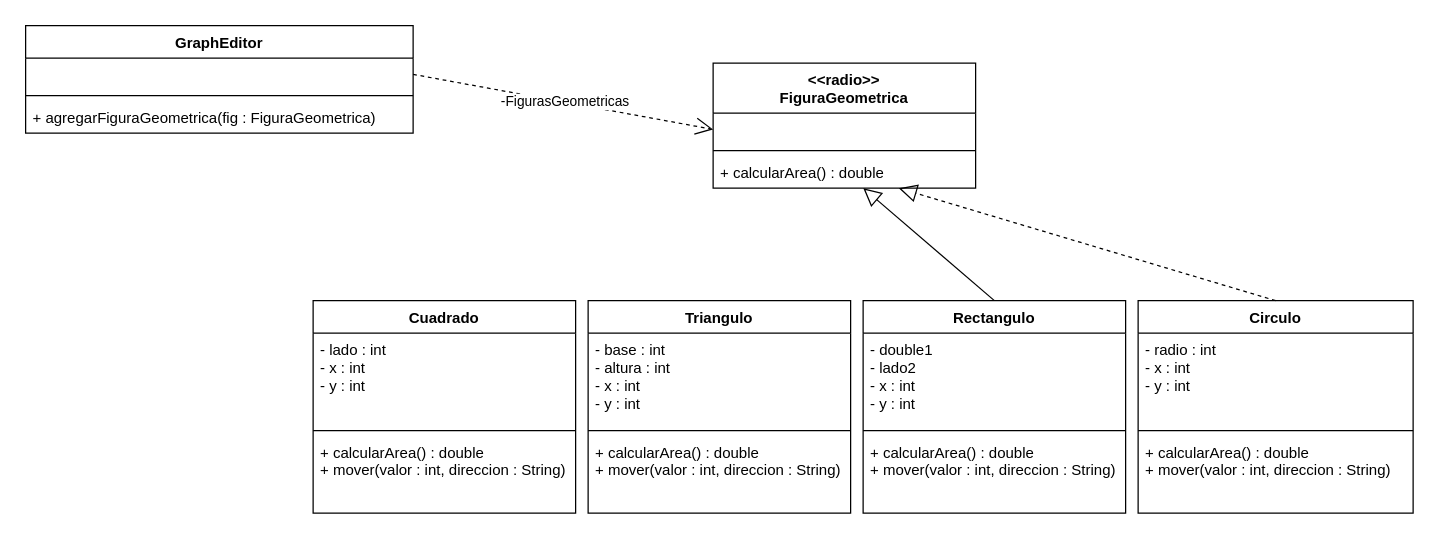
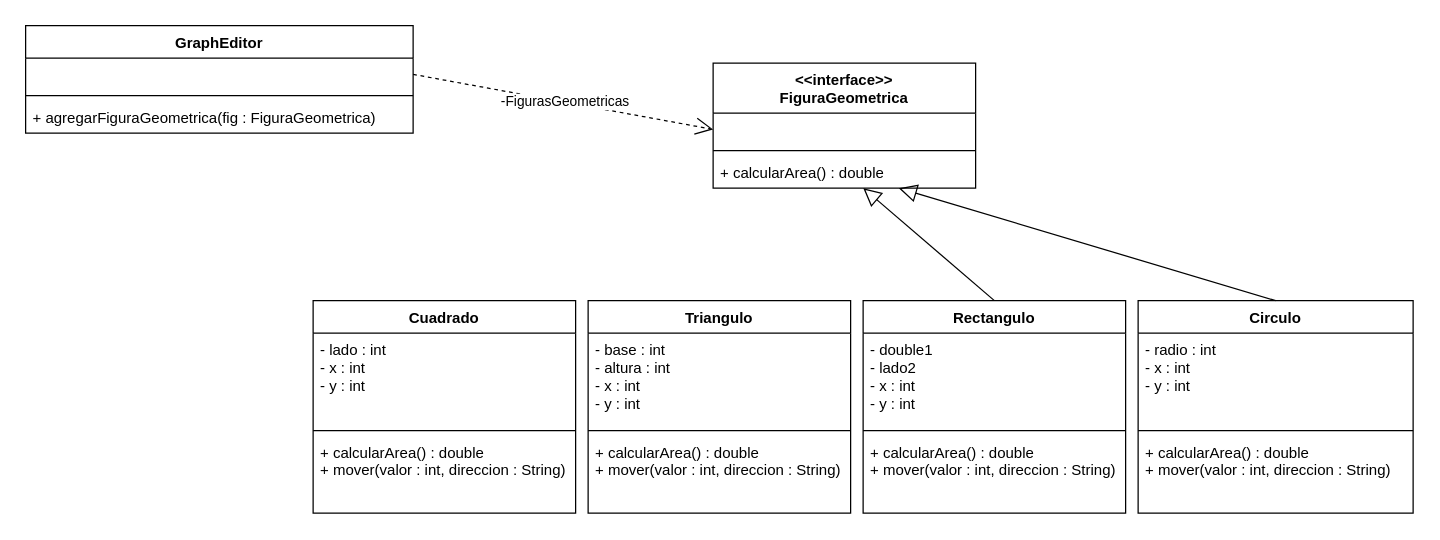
(844, 90) -> (844, 90)
(1094, 246) -> (1094, 246)
